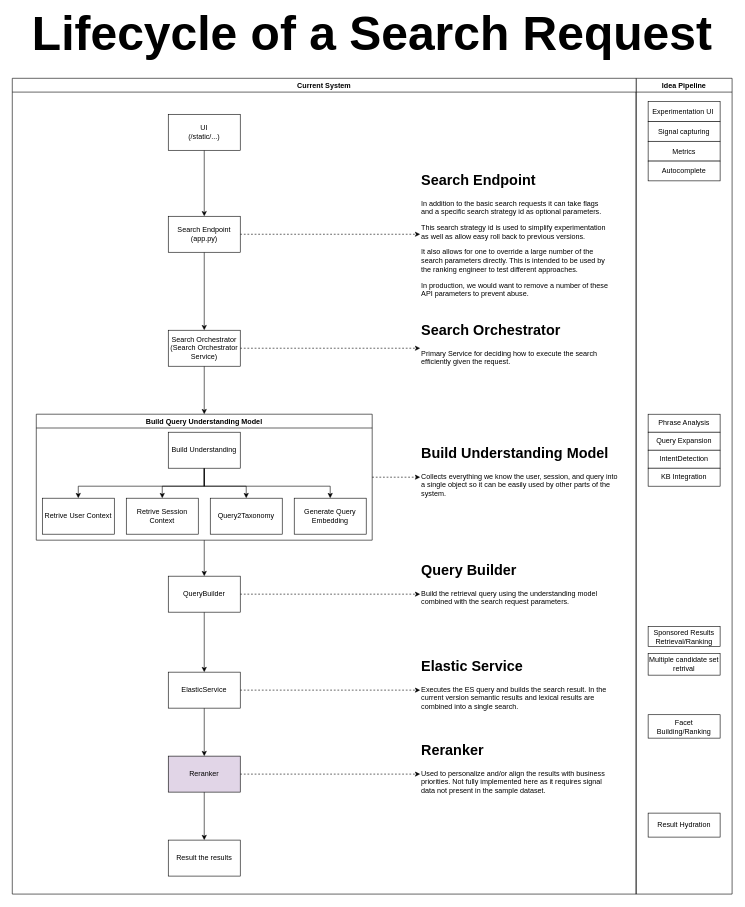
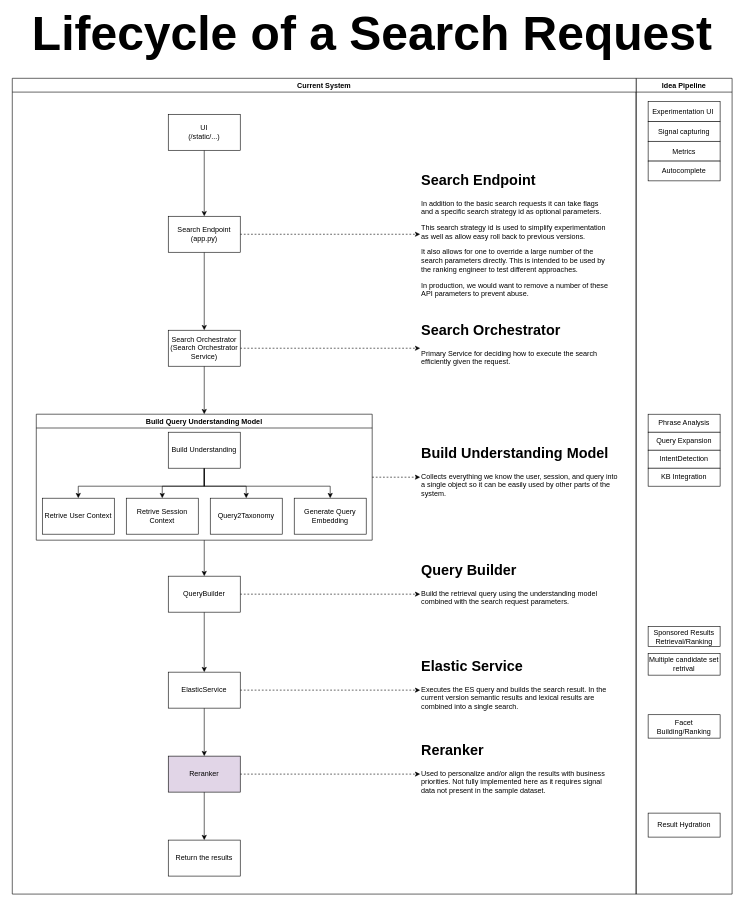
(204, 858) -> (204, 858)
